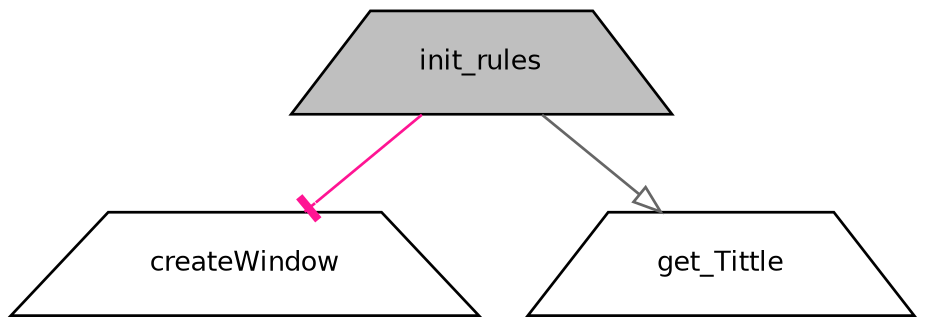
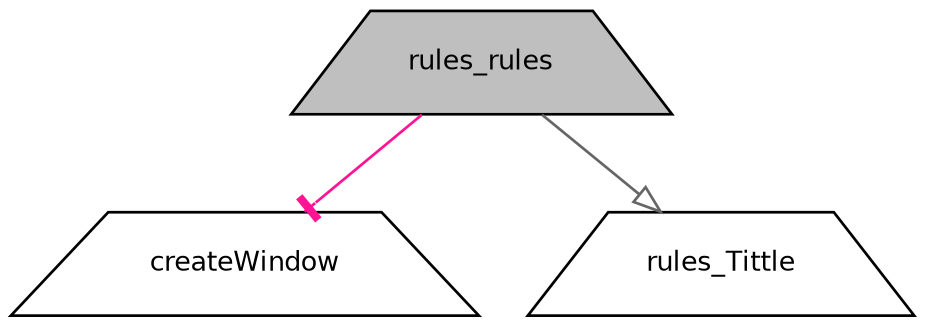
(482, 63) -> (482, 63)
(721, 264) -> (721, 264)
